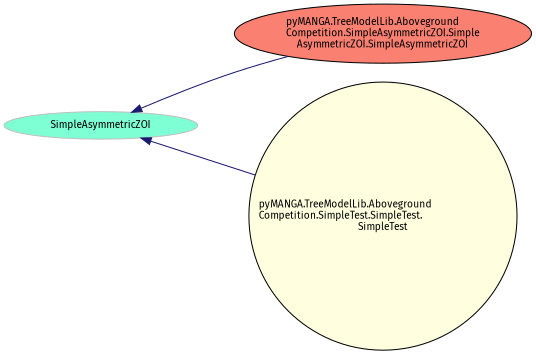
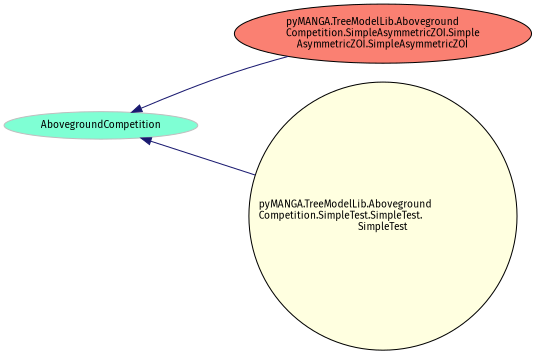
(101, 125) -> (101, 125)
